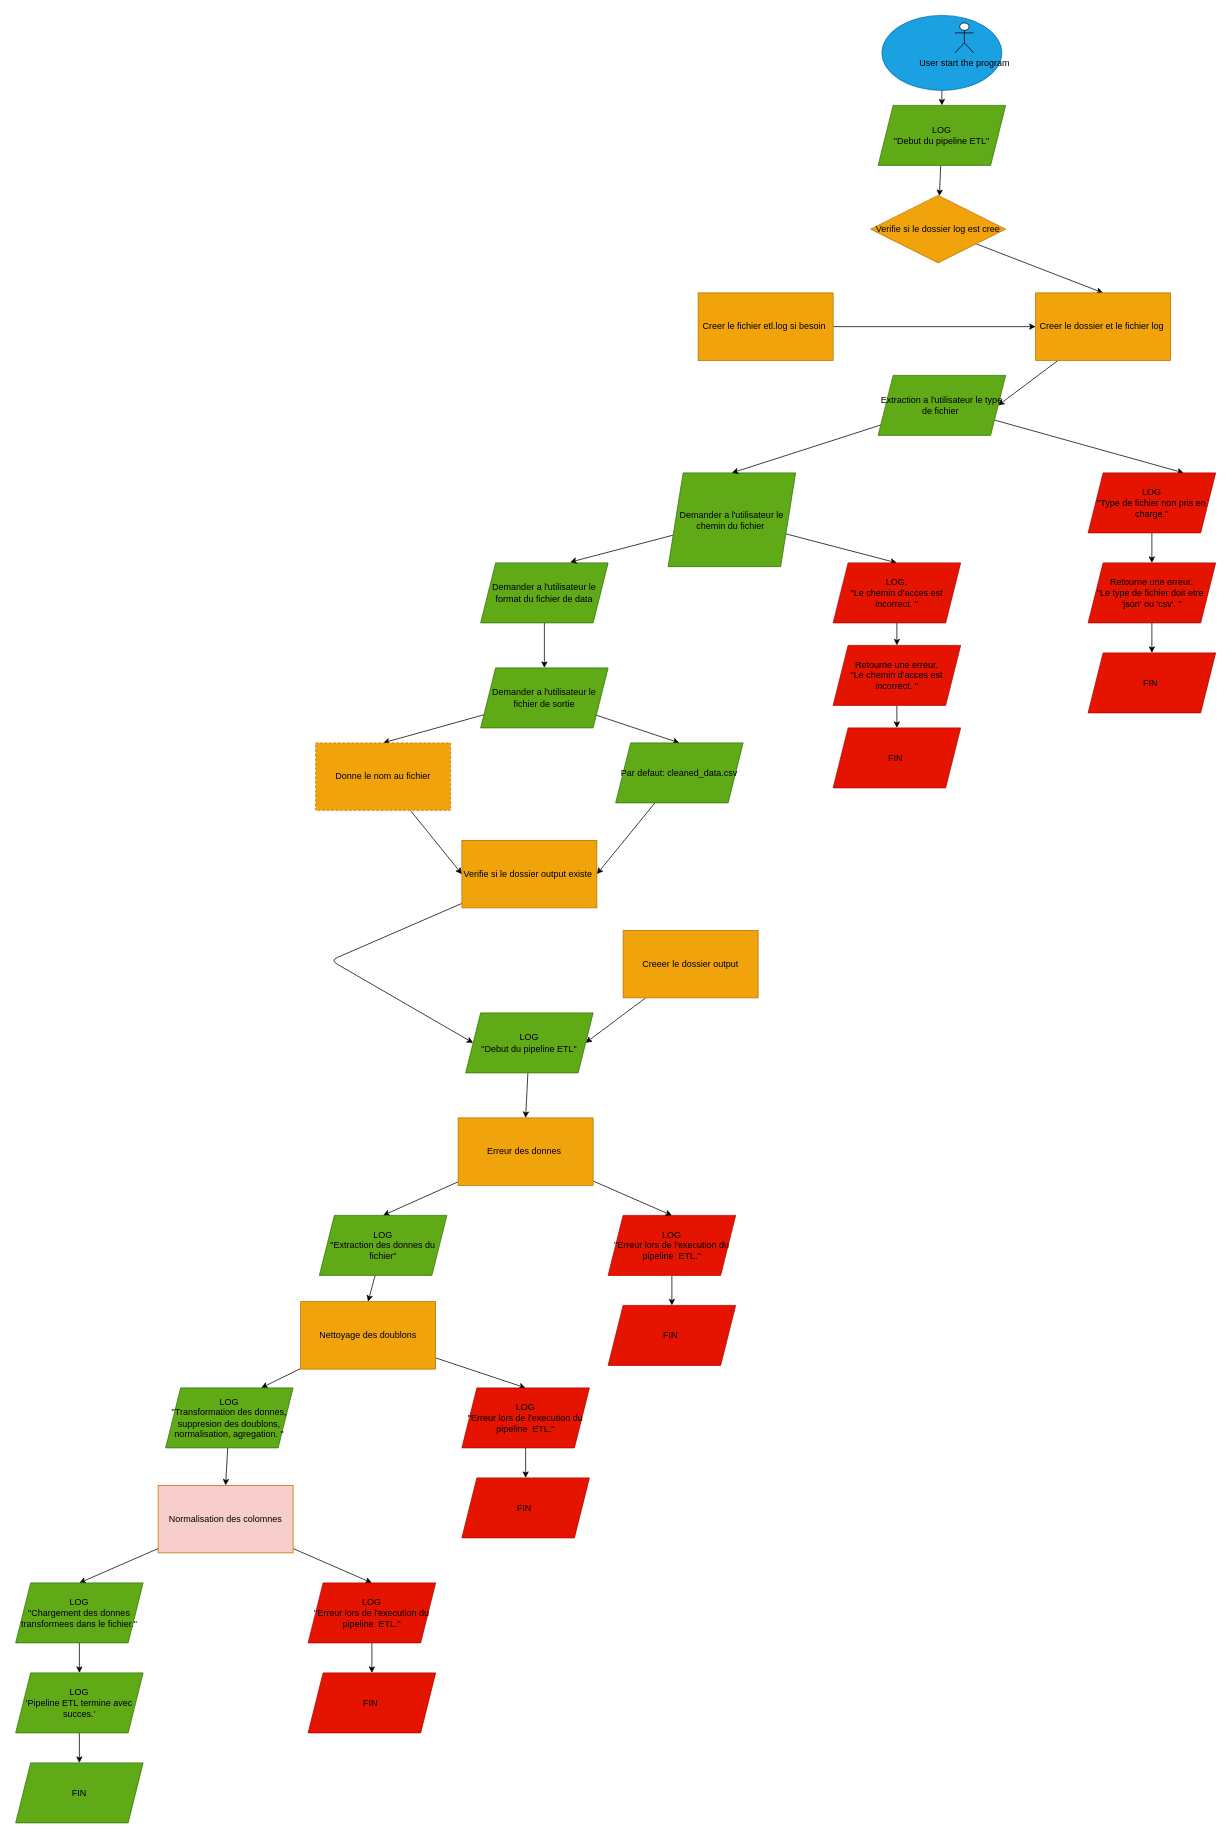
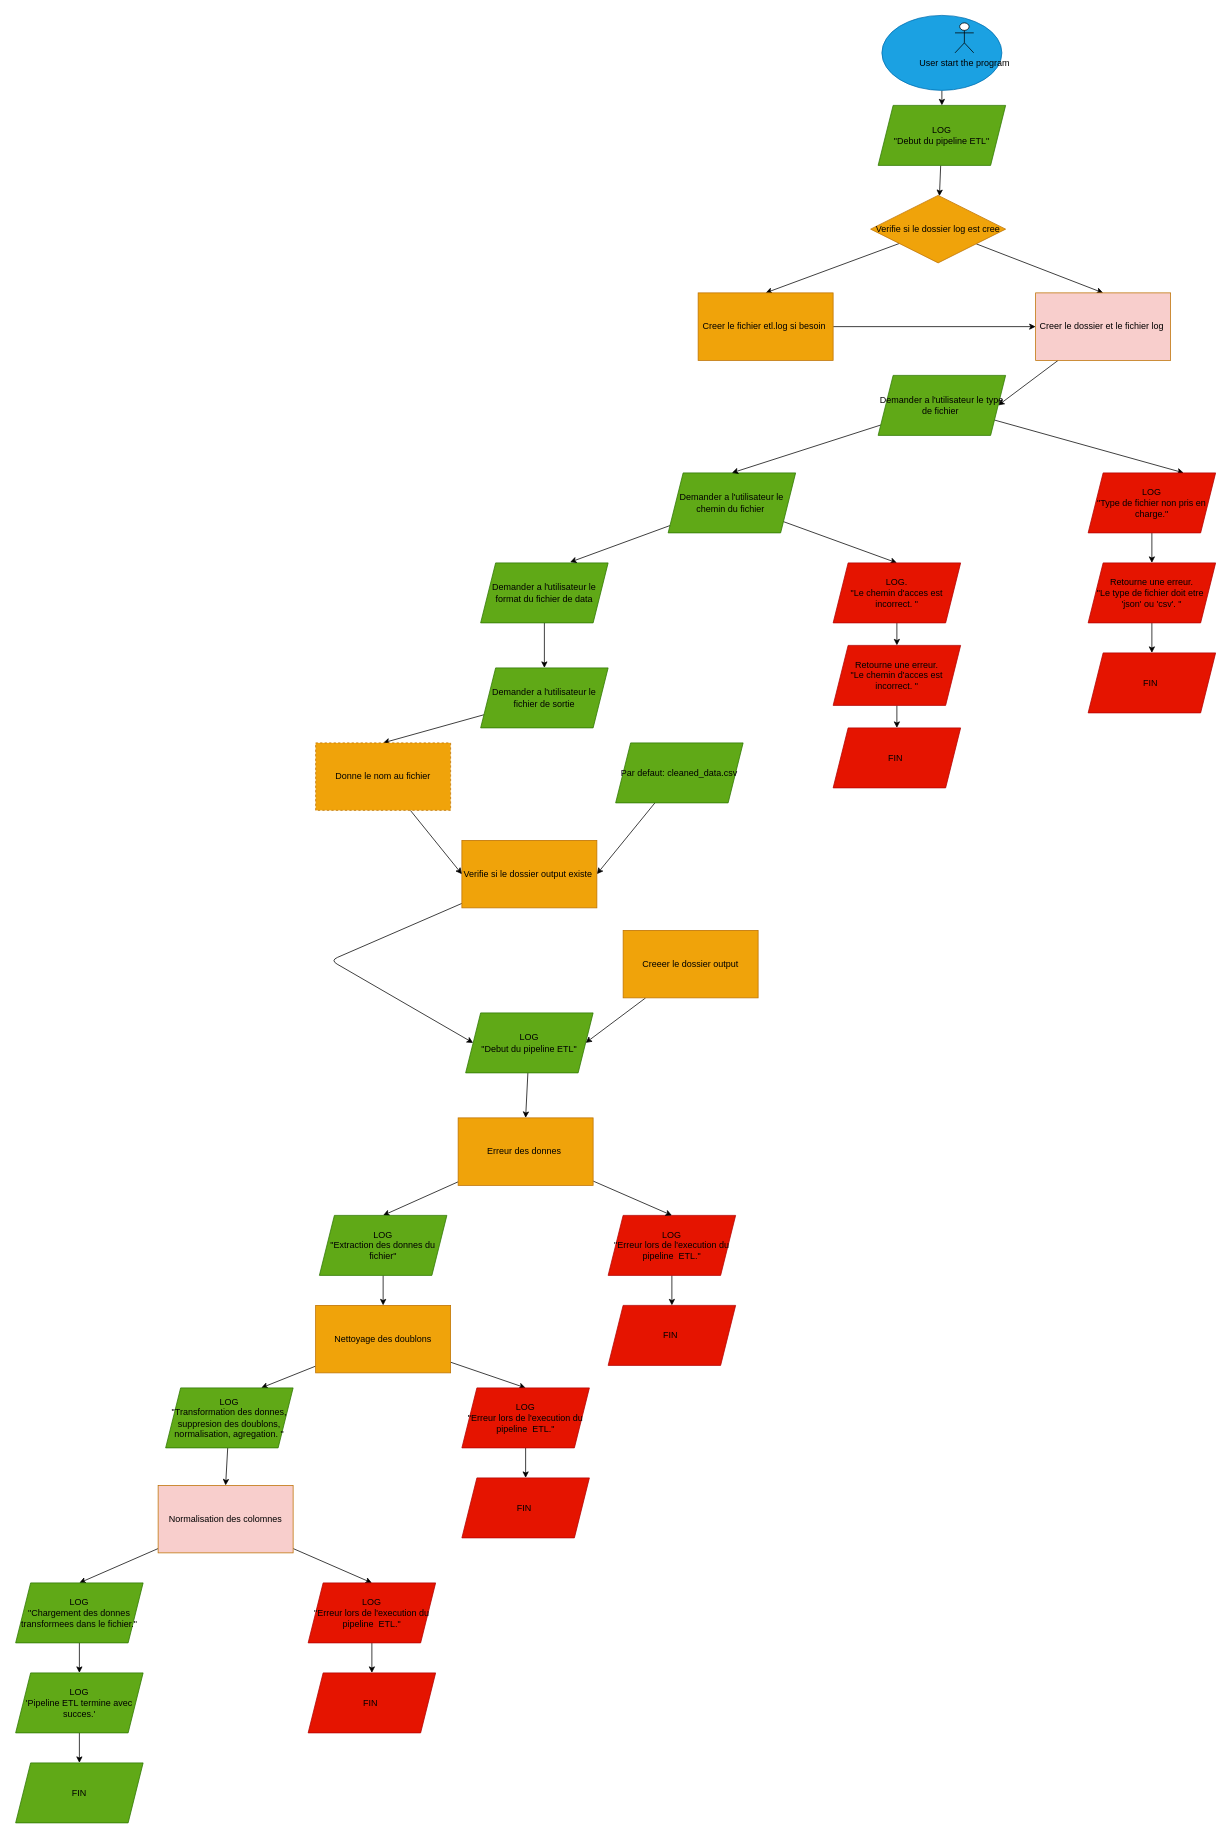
none -> (834, 268)
(1103, 327) -> (1103, 327)
(942, 405) -> (942, 405)
(732, 520) -> (732, 503)
(635, 728) -> none
(368, 1335) -> (383, 1339)
